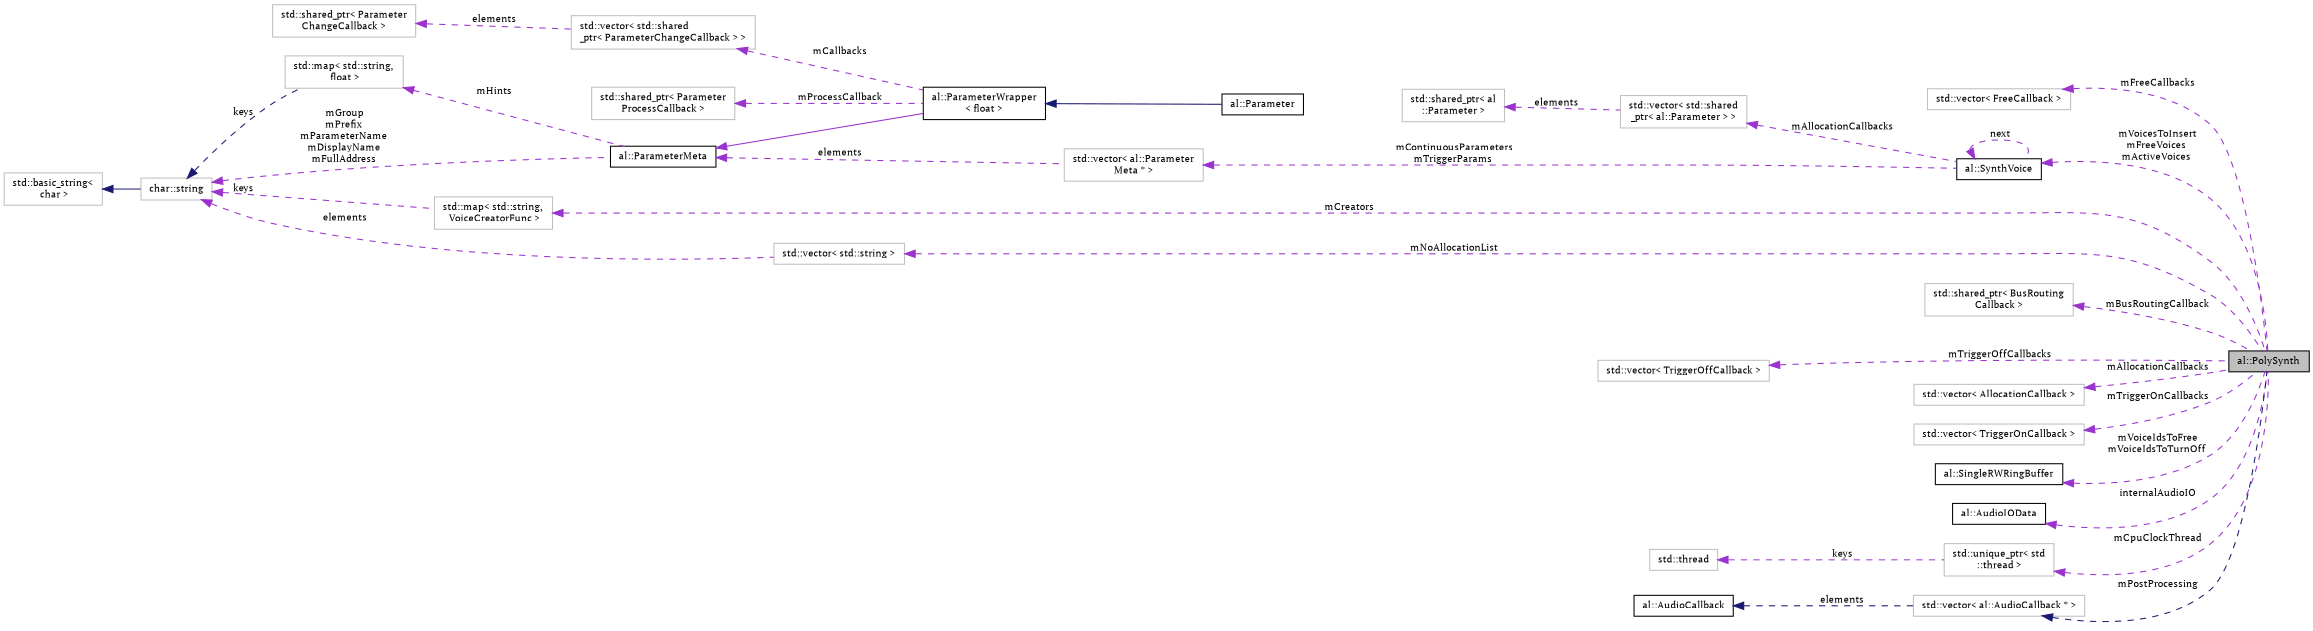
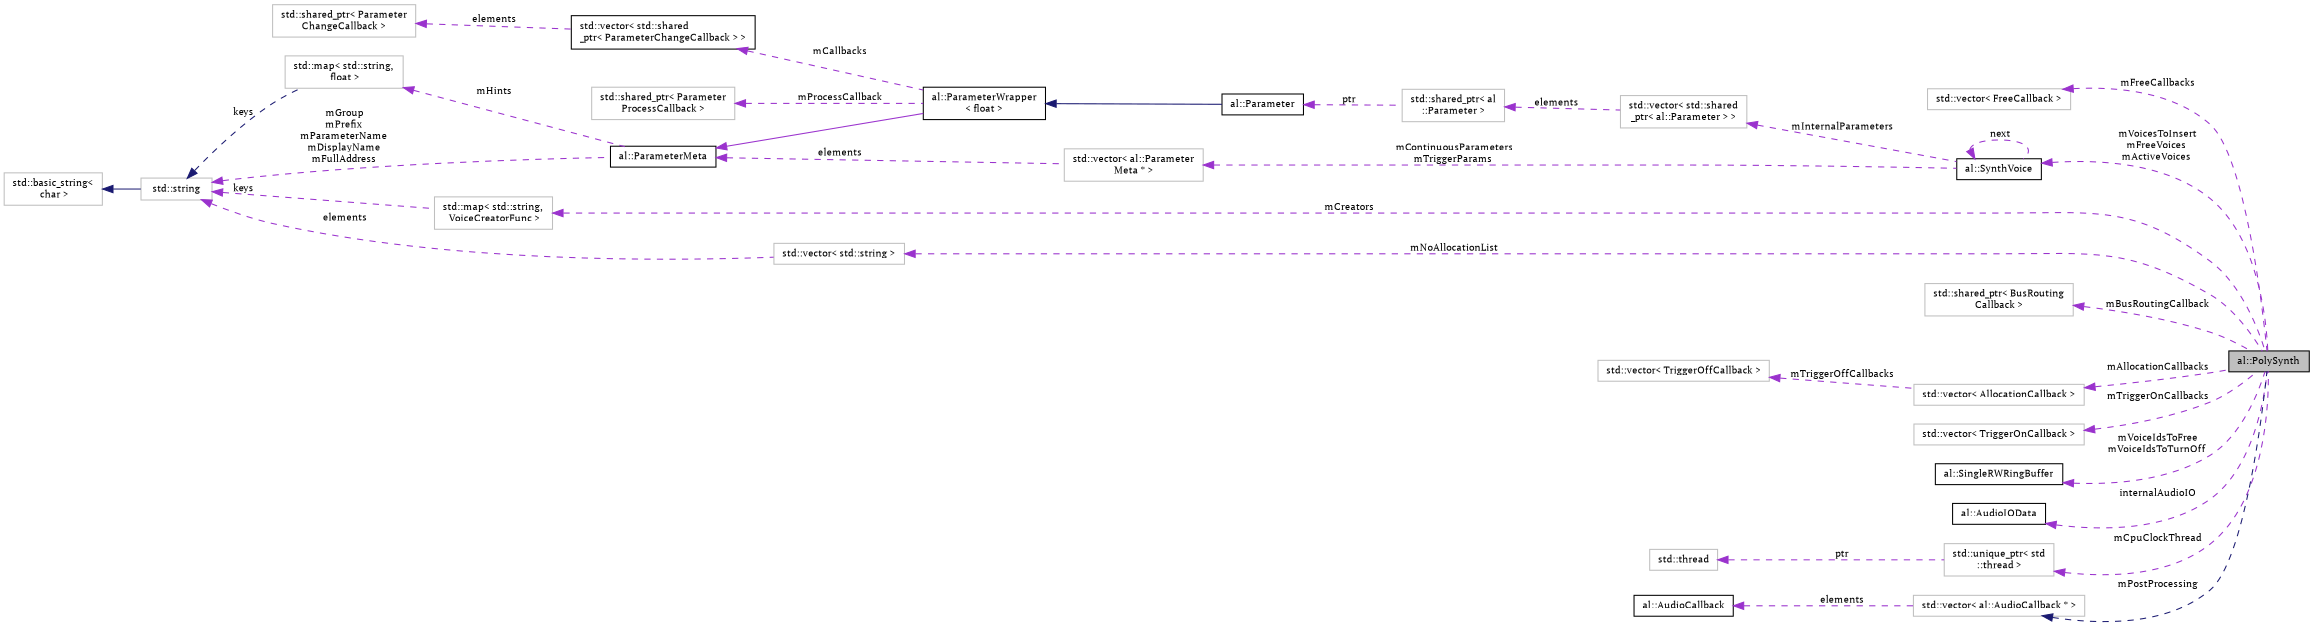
(663, 32) -> (663, 32)
none -> (1358, 105)
(1841, 127) -> (1841, 127)
(177, 189) -> (177, 189)
(2004, 360) -> (1847, 383)
(1841, 554) -> (1841, 554)
(1829, 606) -> (1829, 606)
